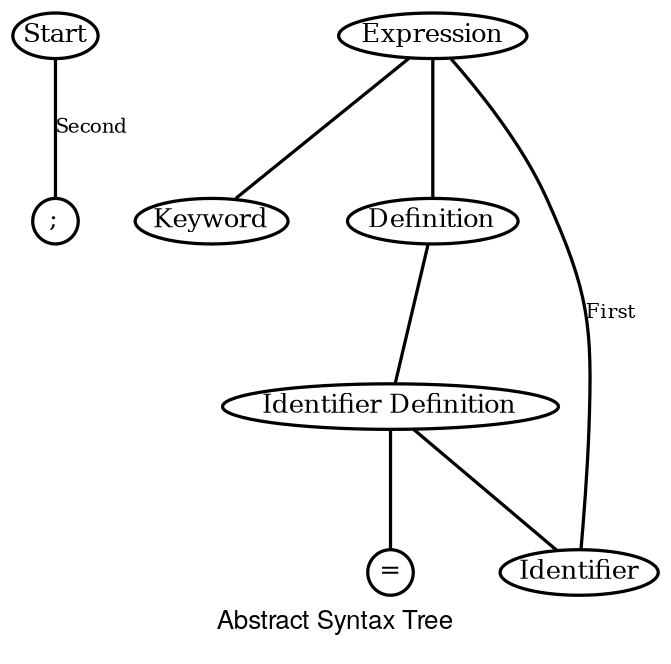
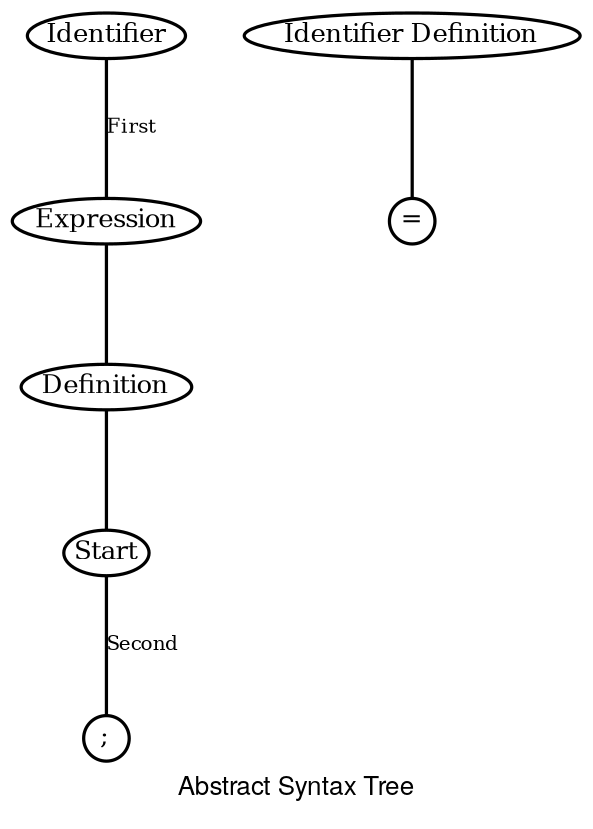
(212, 221) -> none
(412, 314) -> (106, 470)
(485, 490) -> none
